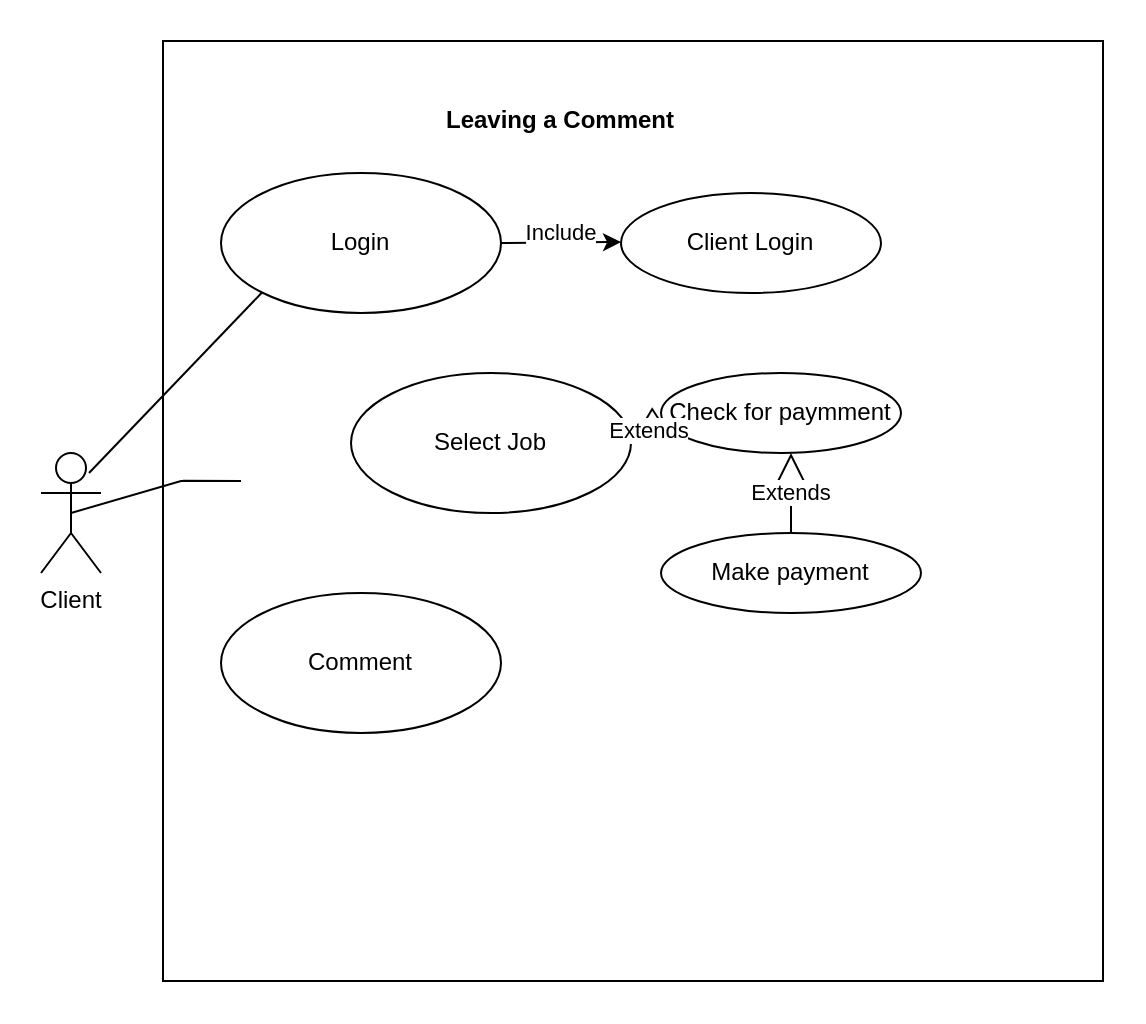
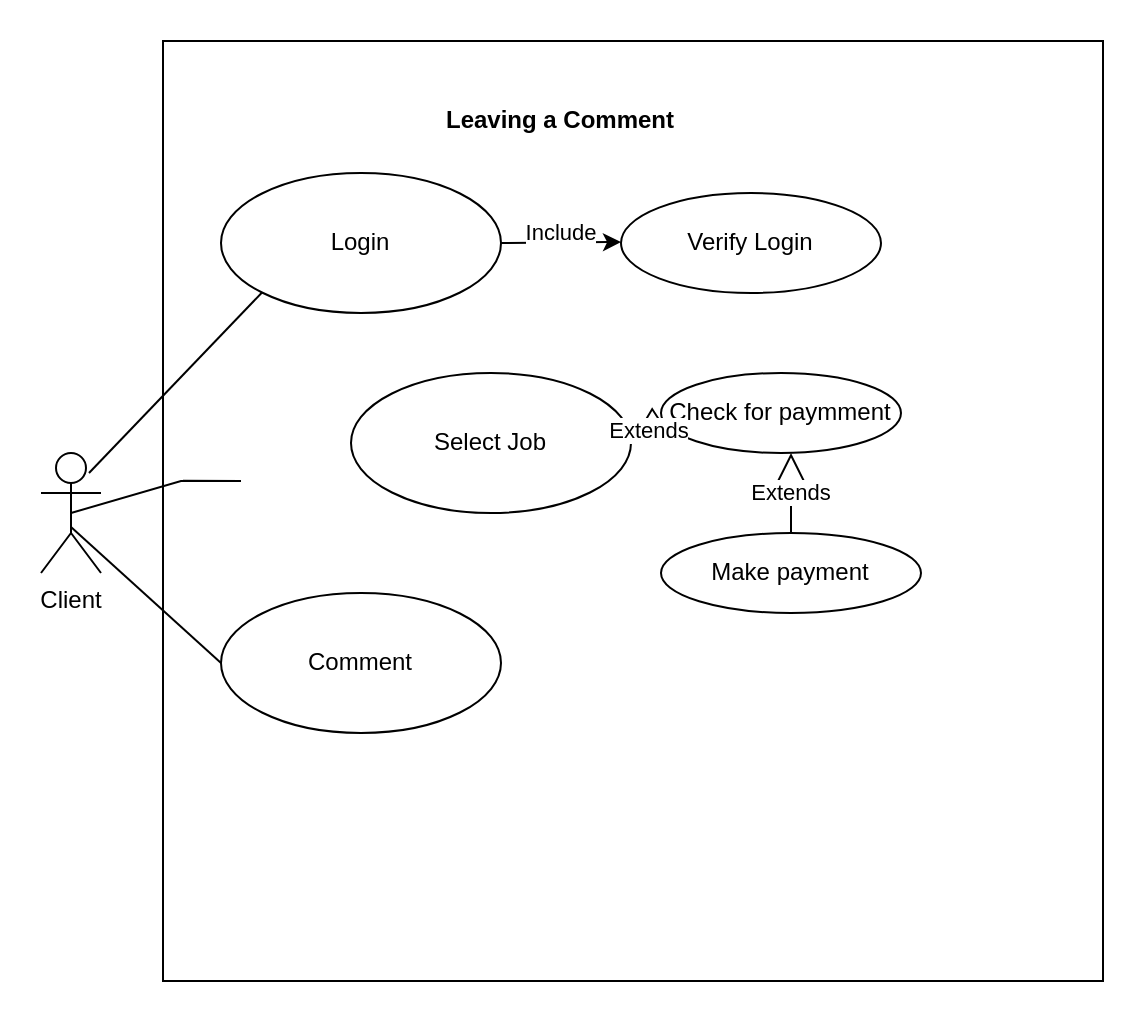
(751, 243) -> (751, 243)
none -> (148, 597)
